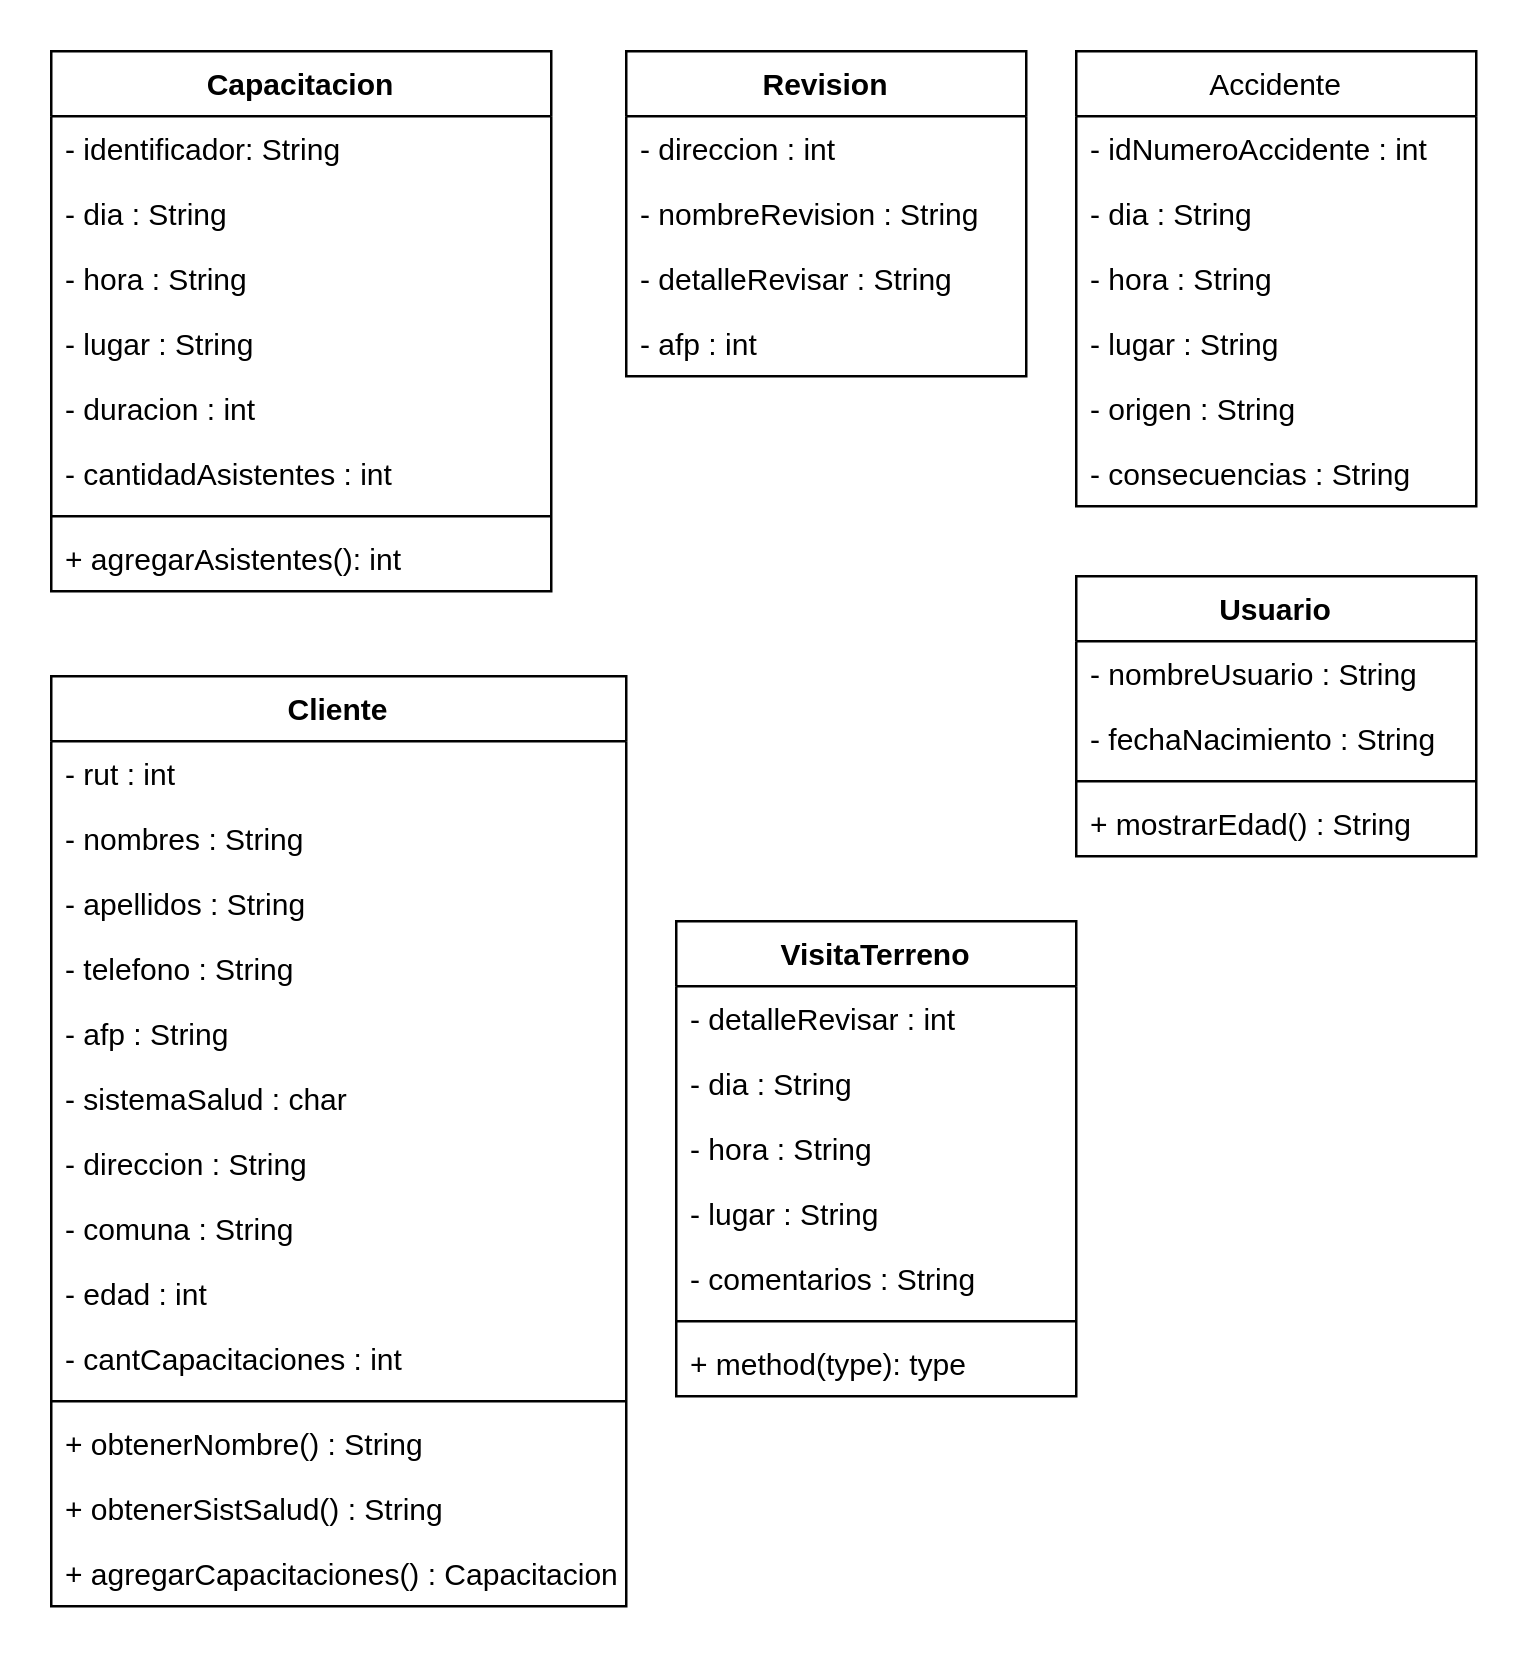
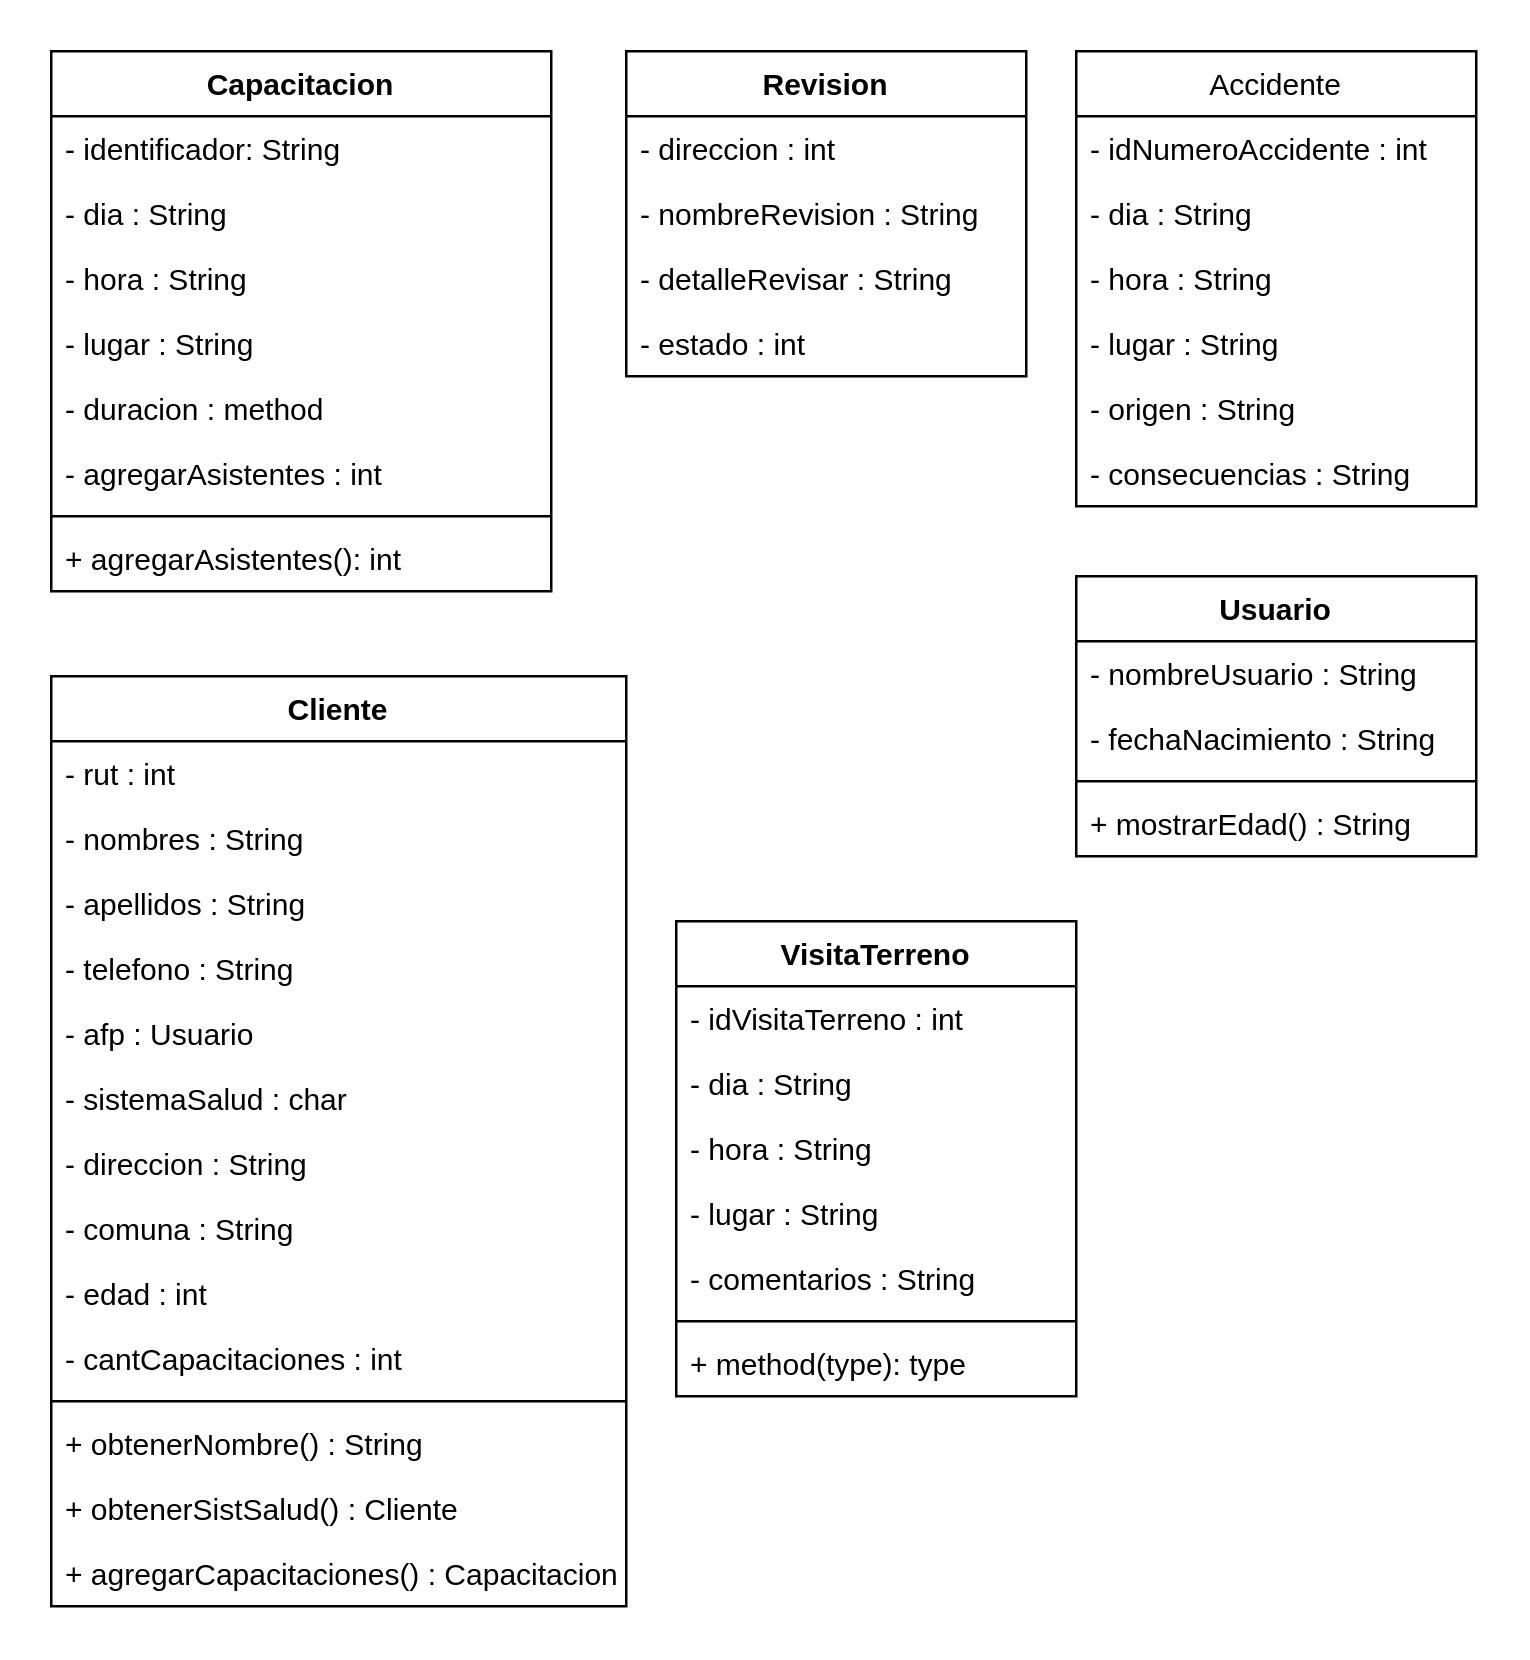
(713, 345) -> (738, 345)
(176, 410) -> (205, 410)
(256, 475) -> (252, 475)
(844, 1020) -> (852, 1020)
(163, 1035) -> (172, 1035)
(281, 1510) -> (286, 1510)
